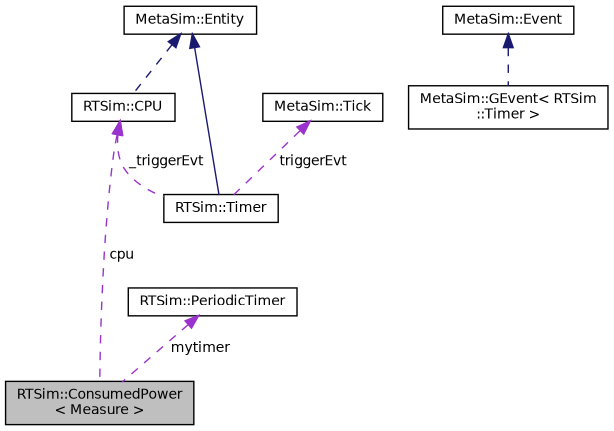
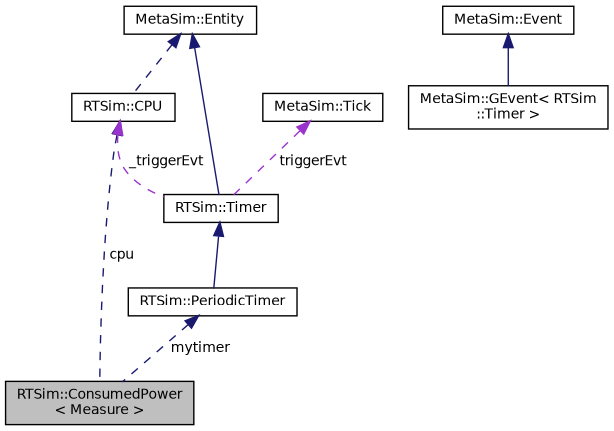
(508, 67) -> (508, 67)
(104, 258) -> (104, 258)
none -> (216, 262)
(155, 353) -> (155, 353)
